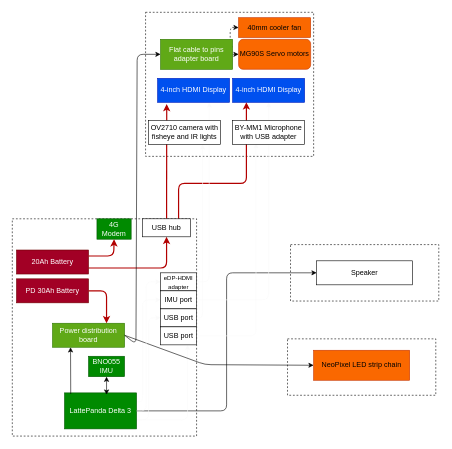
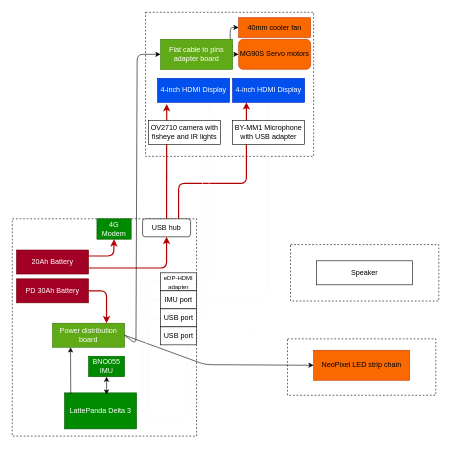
(230, 31) -> (230, 31)
(167, 228) -> (167, 228)
(227, 343) -> none
